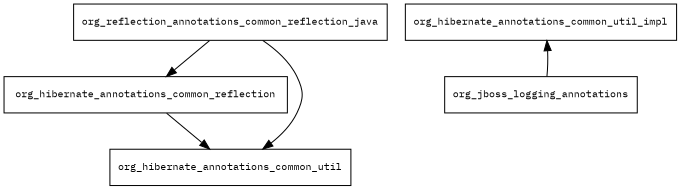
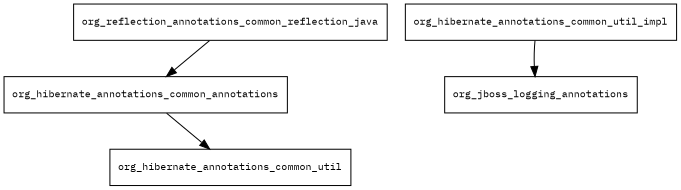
(548, 64) -> (534, 54)
(302, 90) -> none
(146, 95) -> (146, 95)
